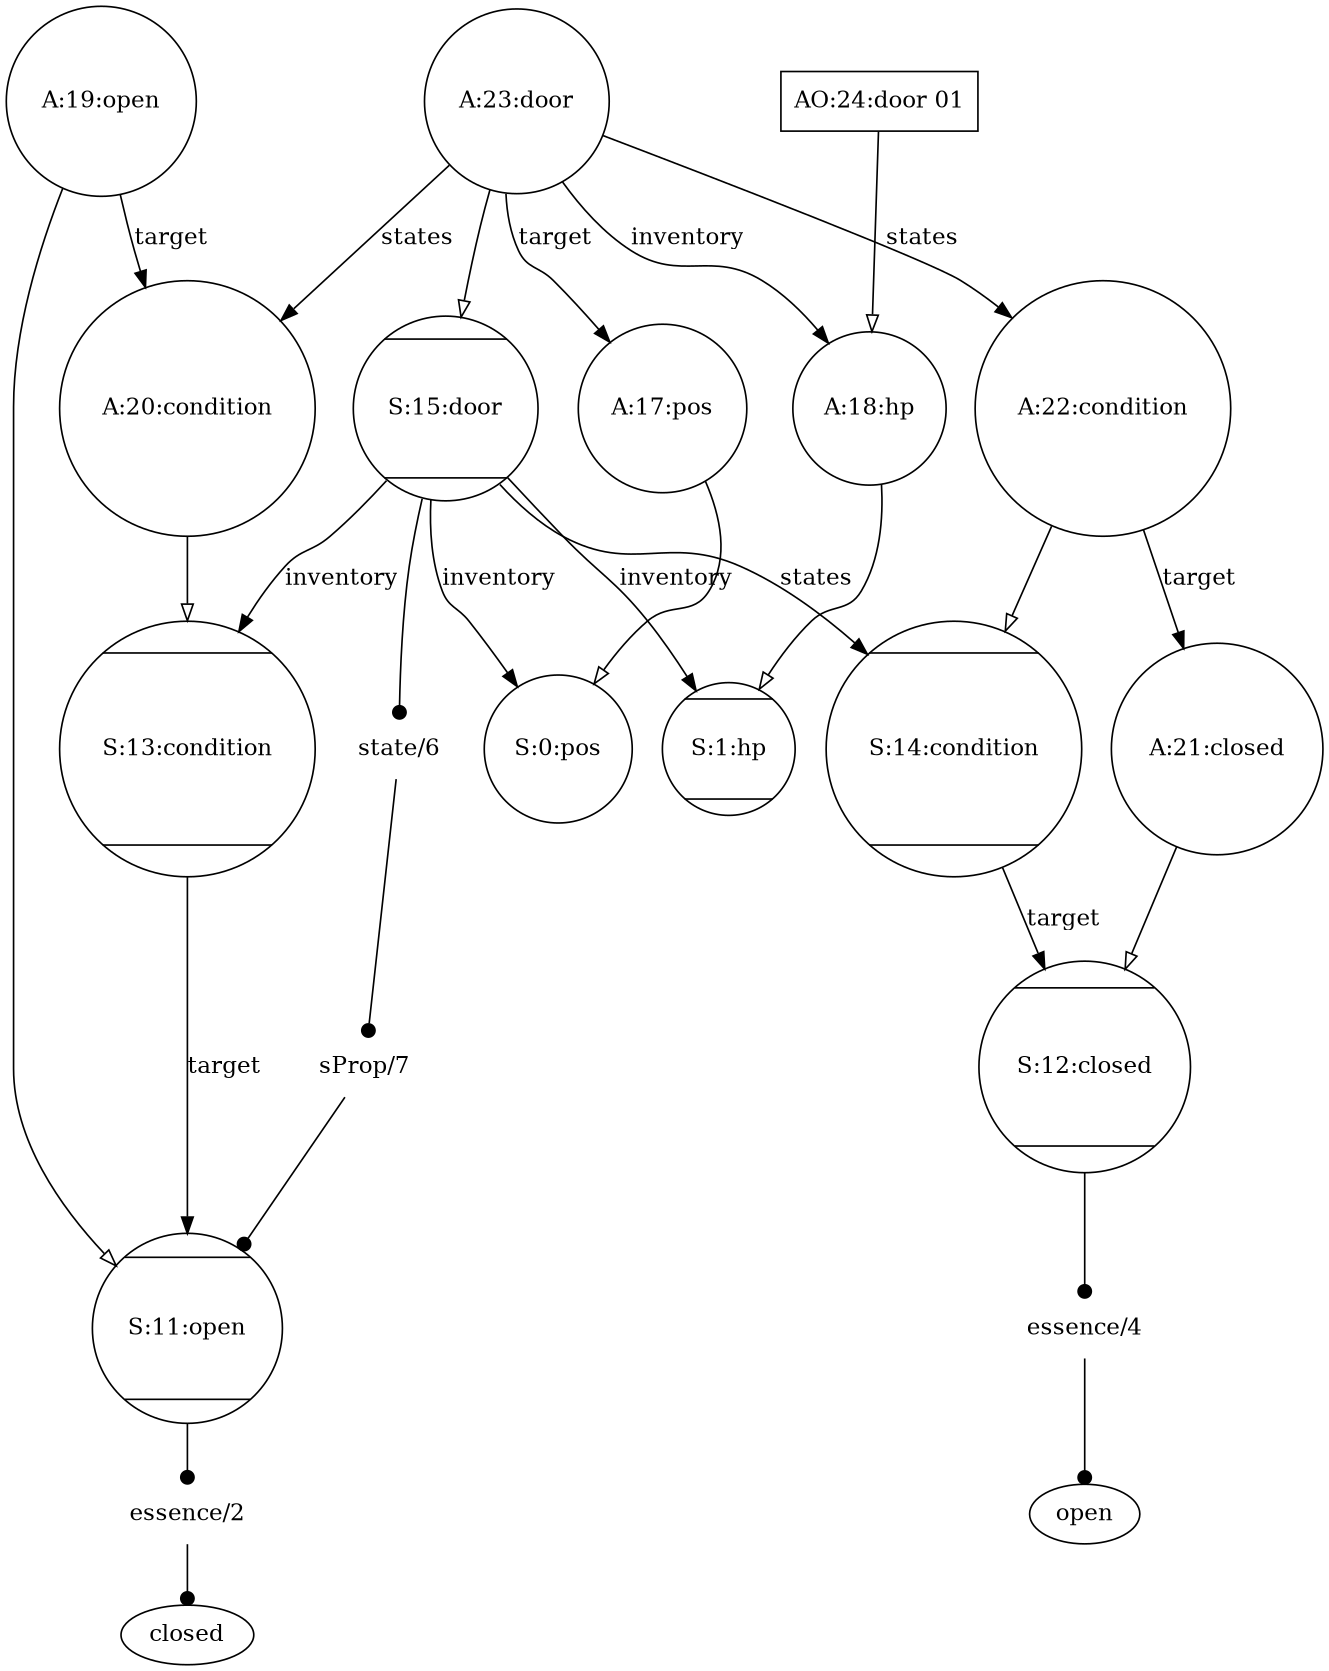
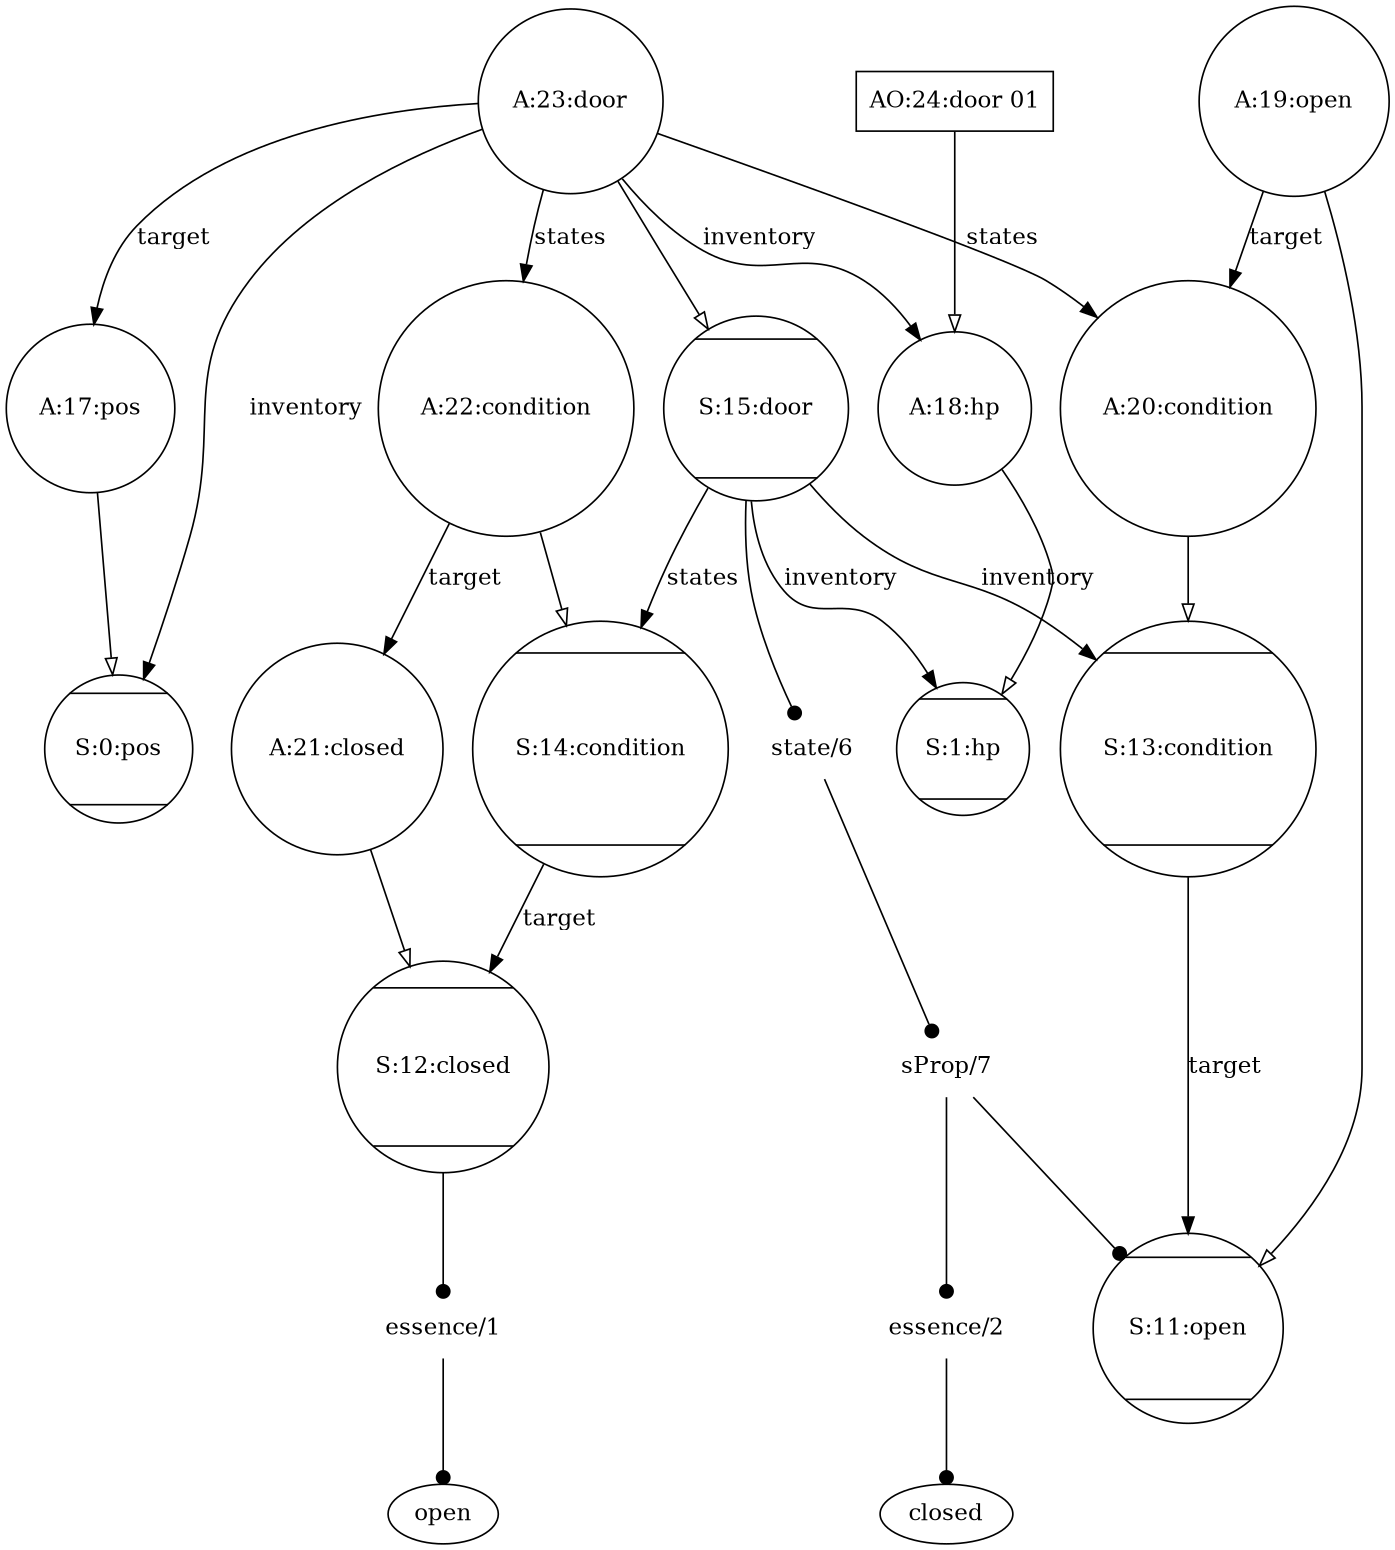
(445, 597) -> (220, 332)
(558, 749) -> (119, 749)
(1085, 1328) -> (443, 1328)
(187, 1447) -> (946, 1191)
